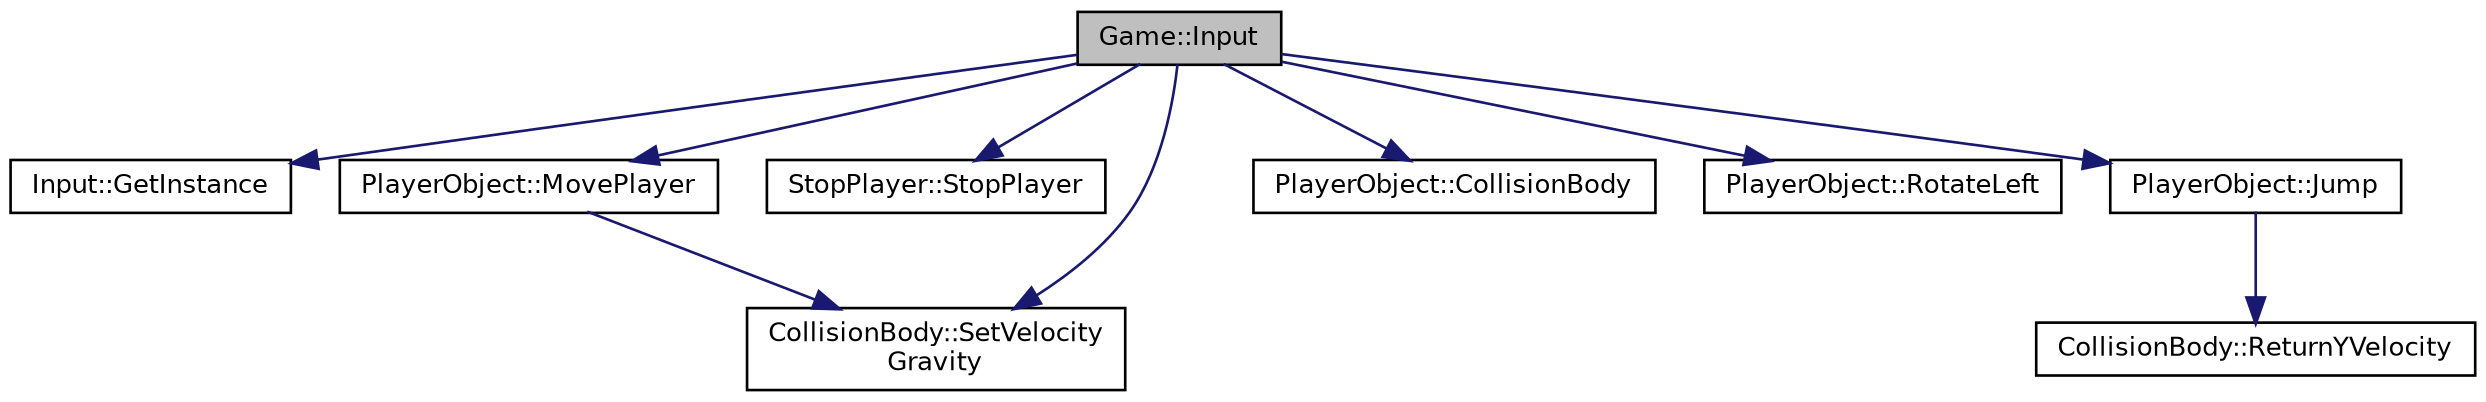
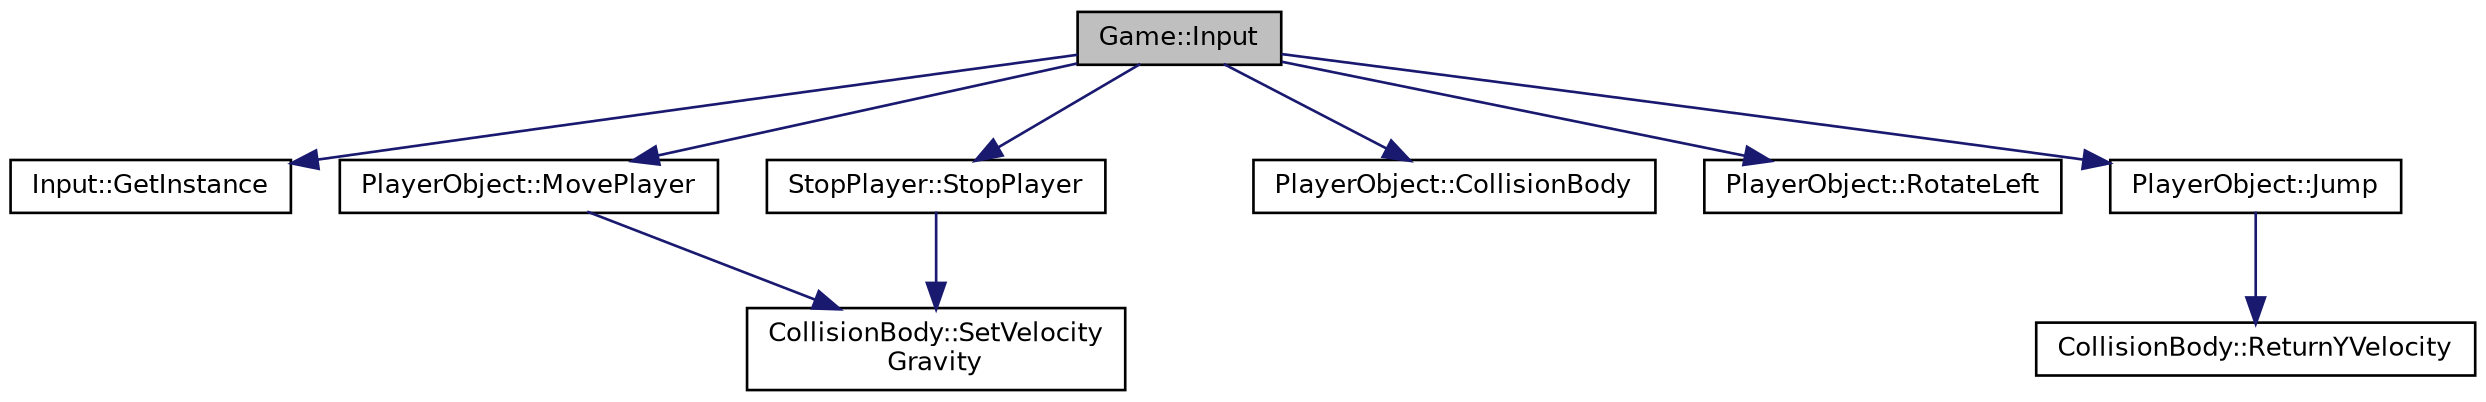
(1138, 199) -> (936, 247)
